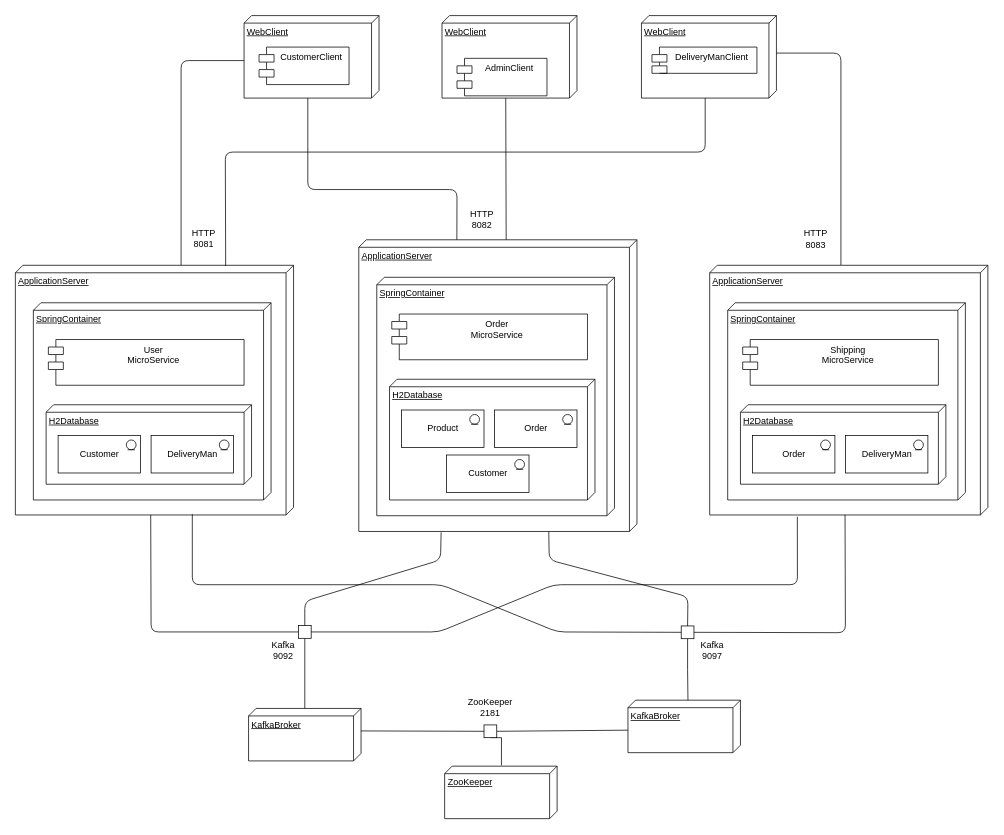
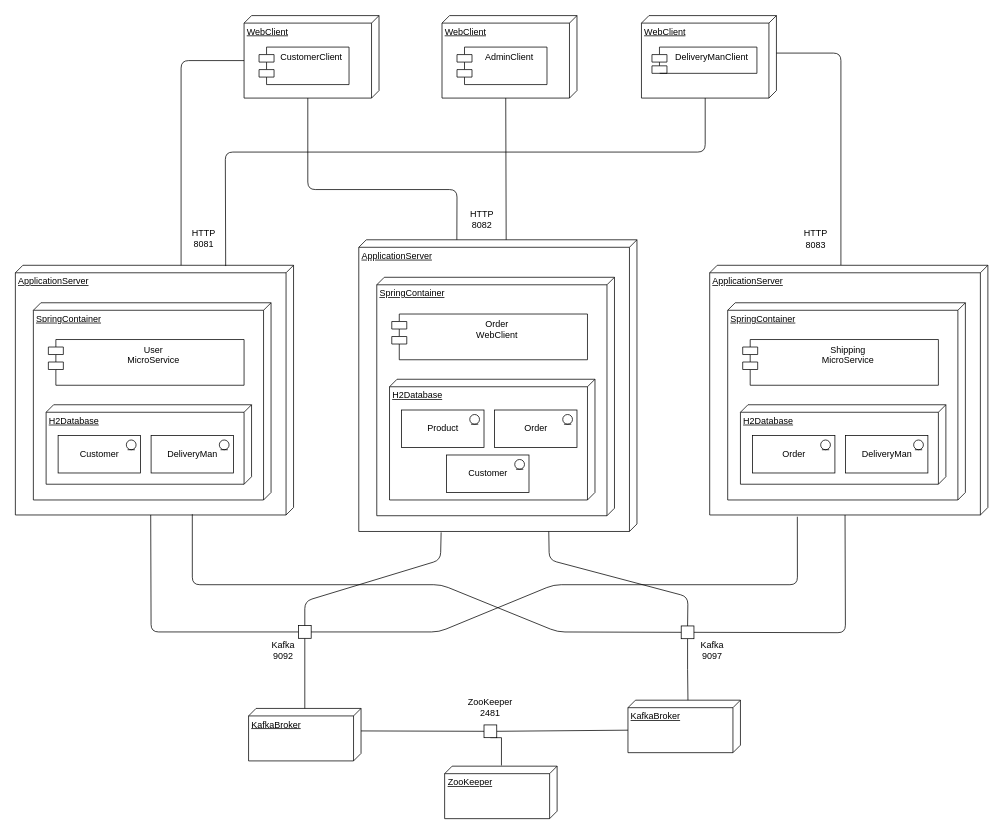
(502, 77) -> (502, 66)
(497, 324) -> (497, 324)
(491, 708) -> (491, 708)
